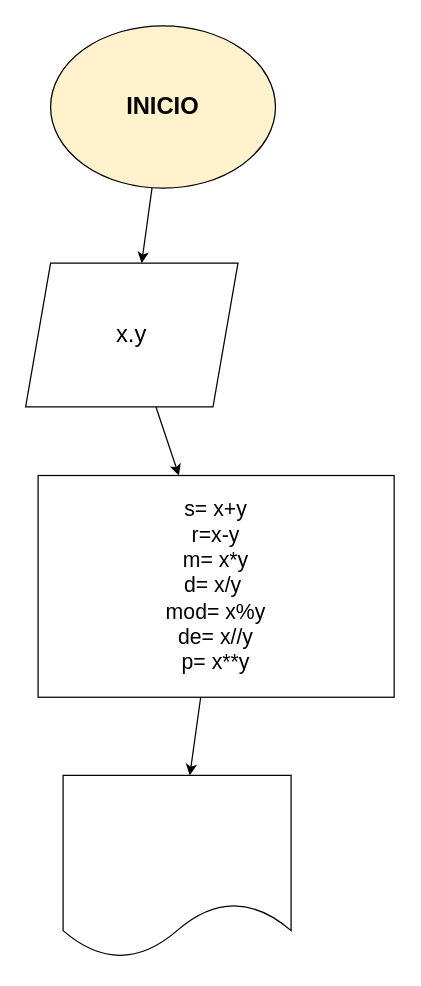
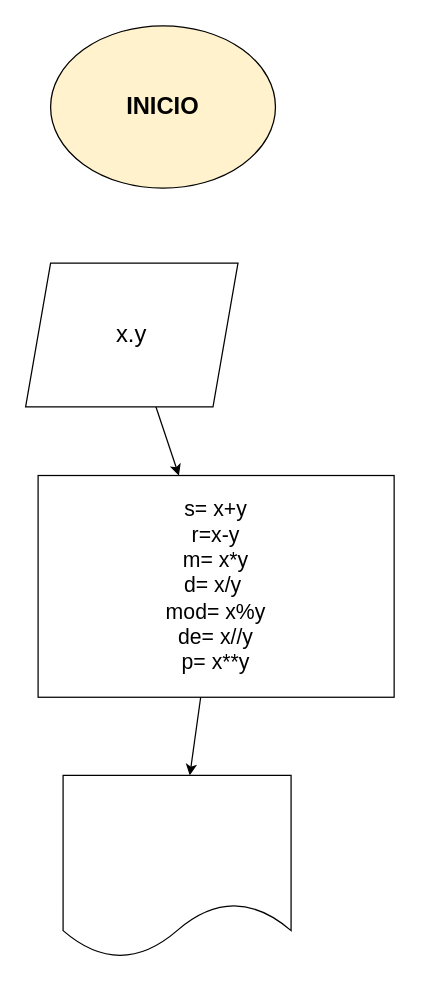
(147, 221) -> none
